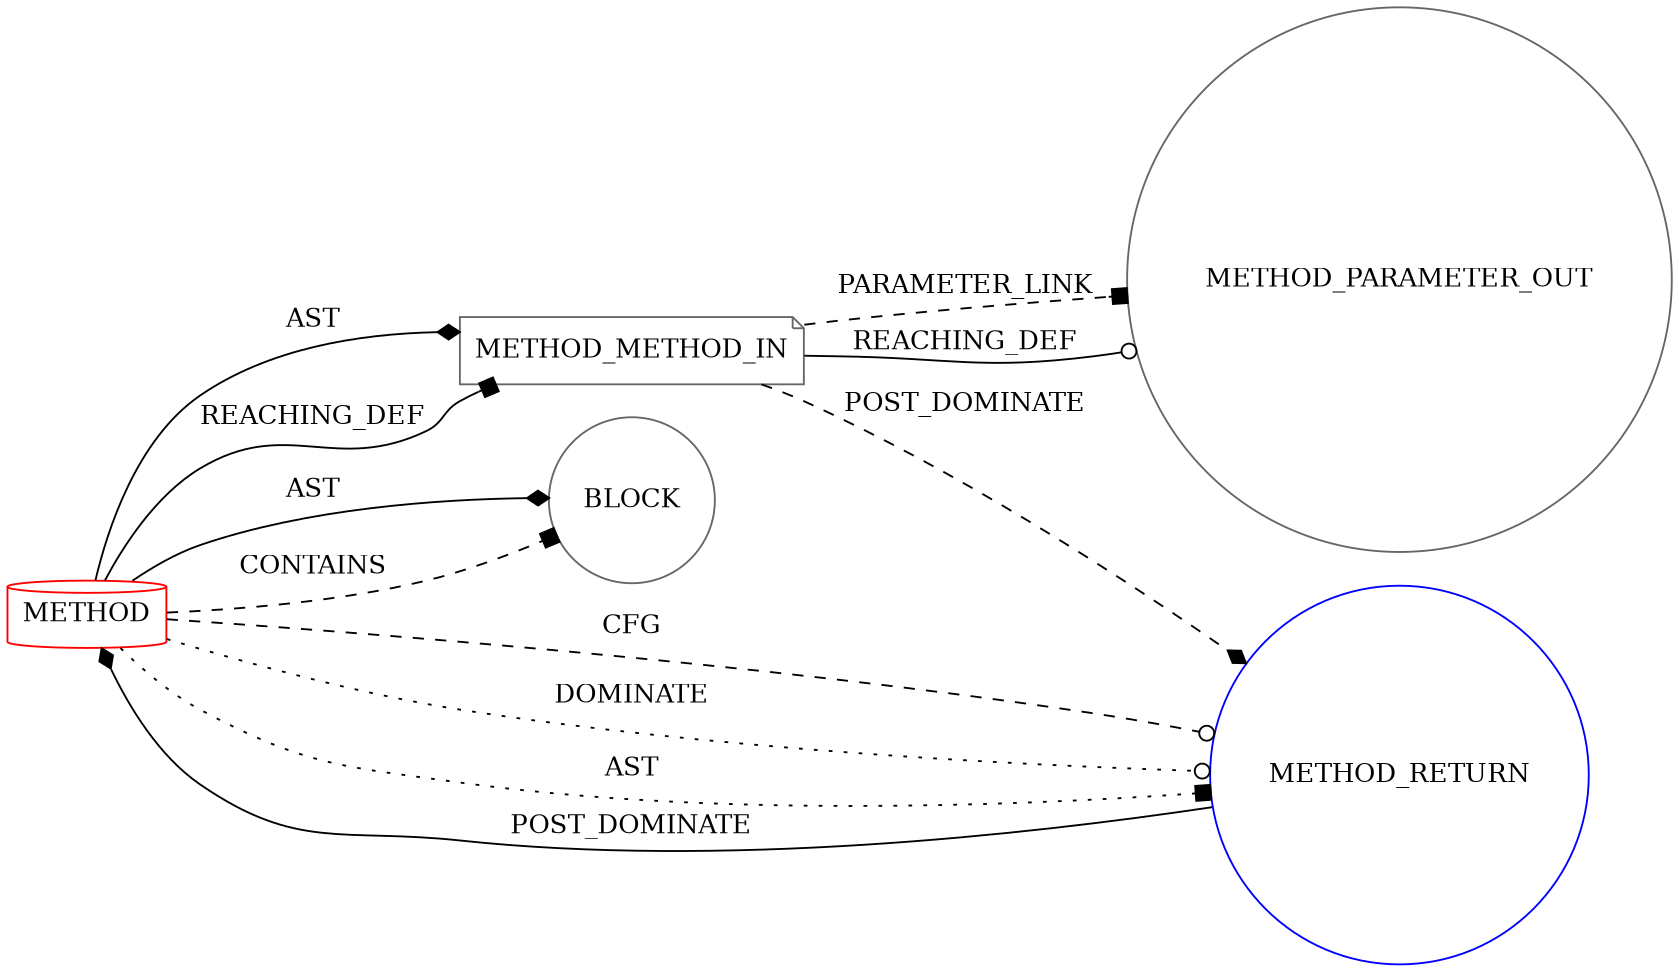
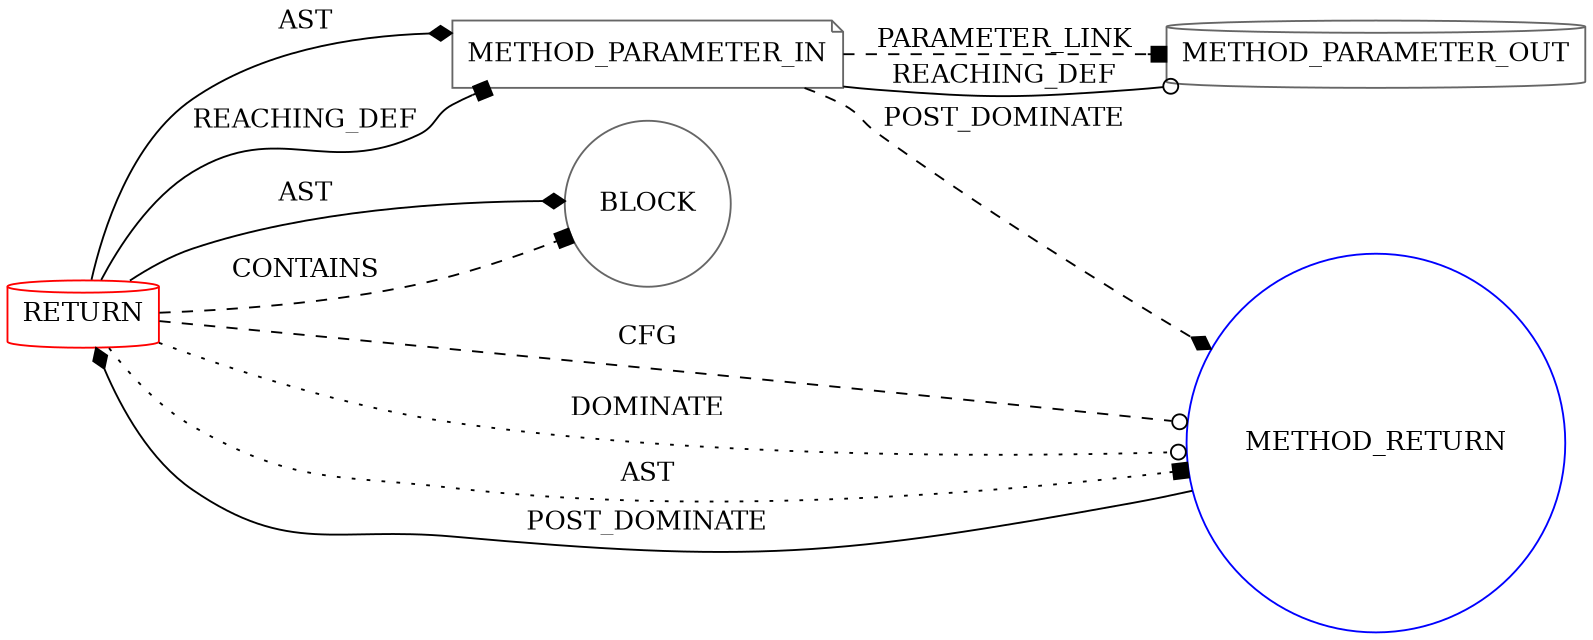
(1399, 280) -> (1376, 54)
(632, 351) -> (648, 54)
(87, 614) -> (83, 314)
